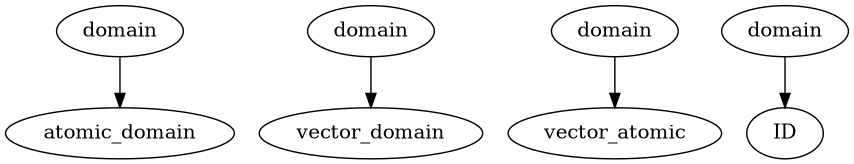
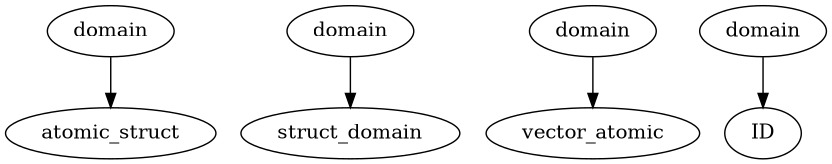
(120, 133) -> (111, 133)
(371, 133) -> (350, 133)
